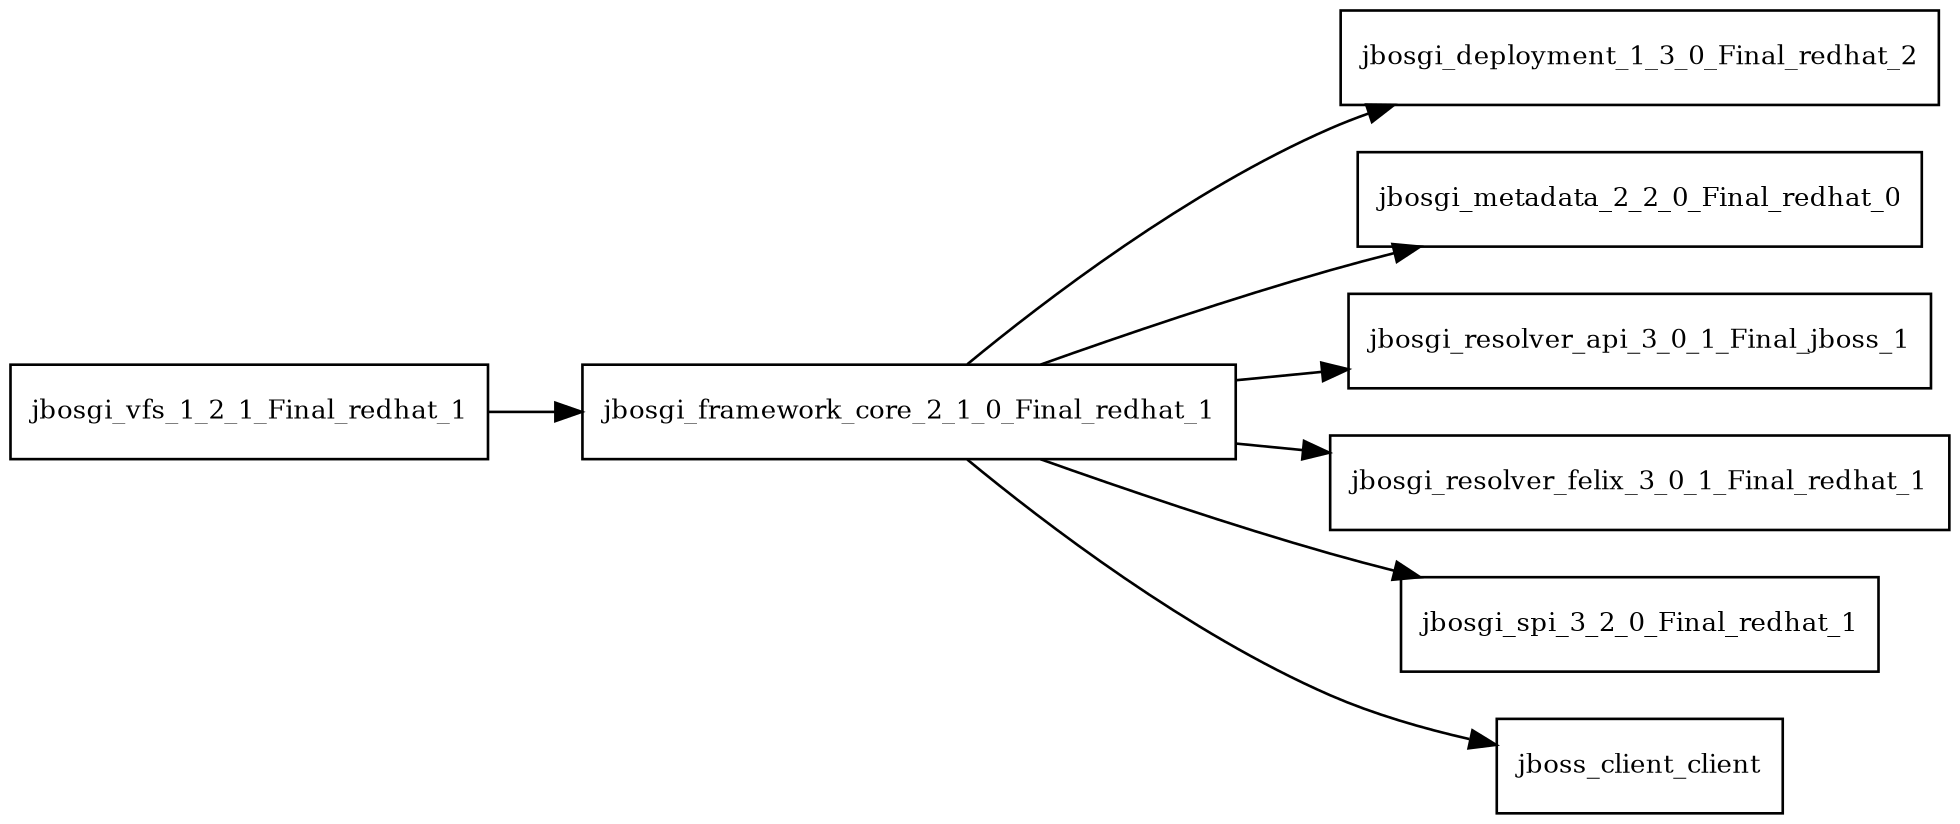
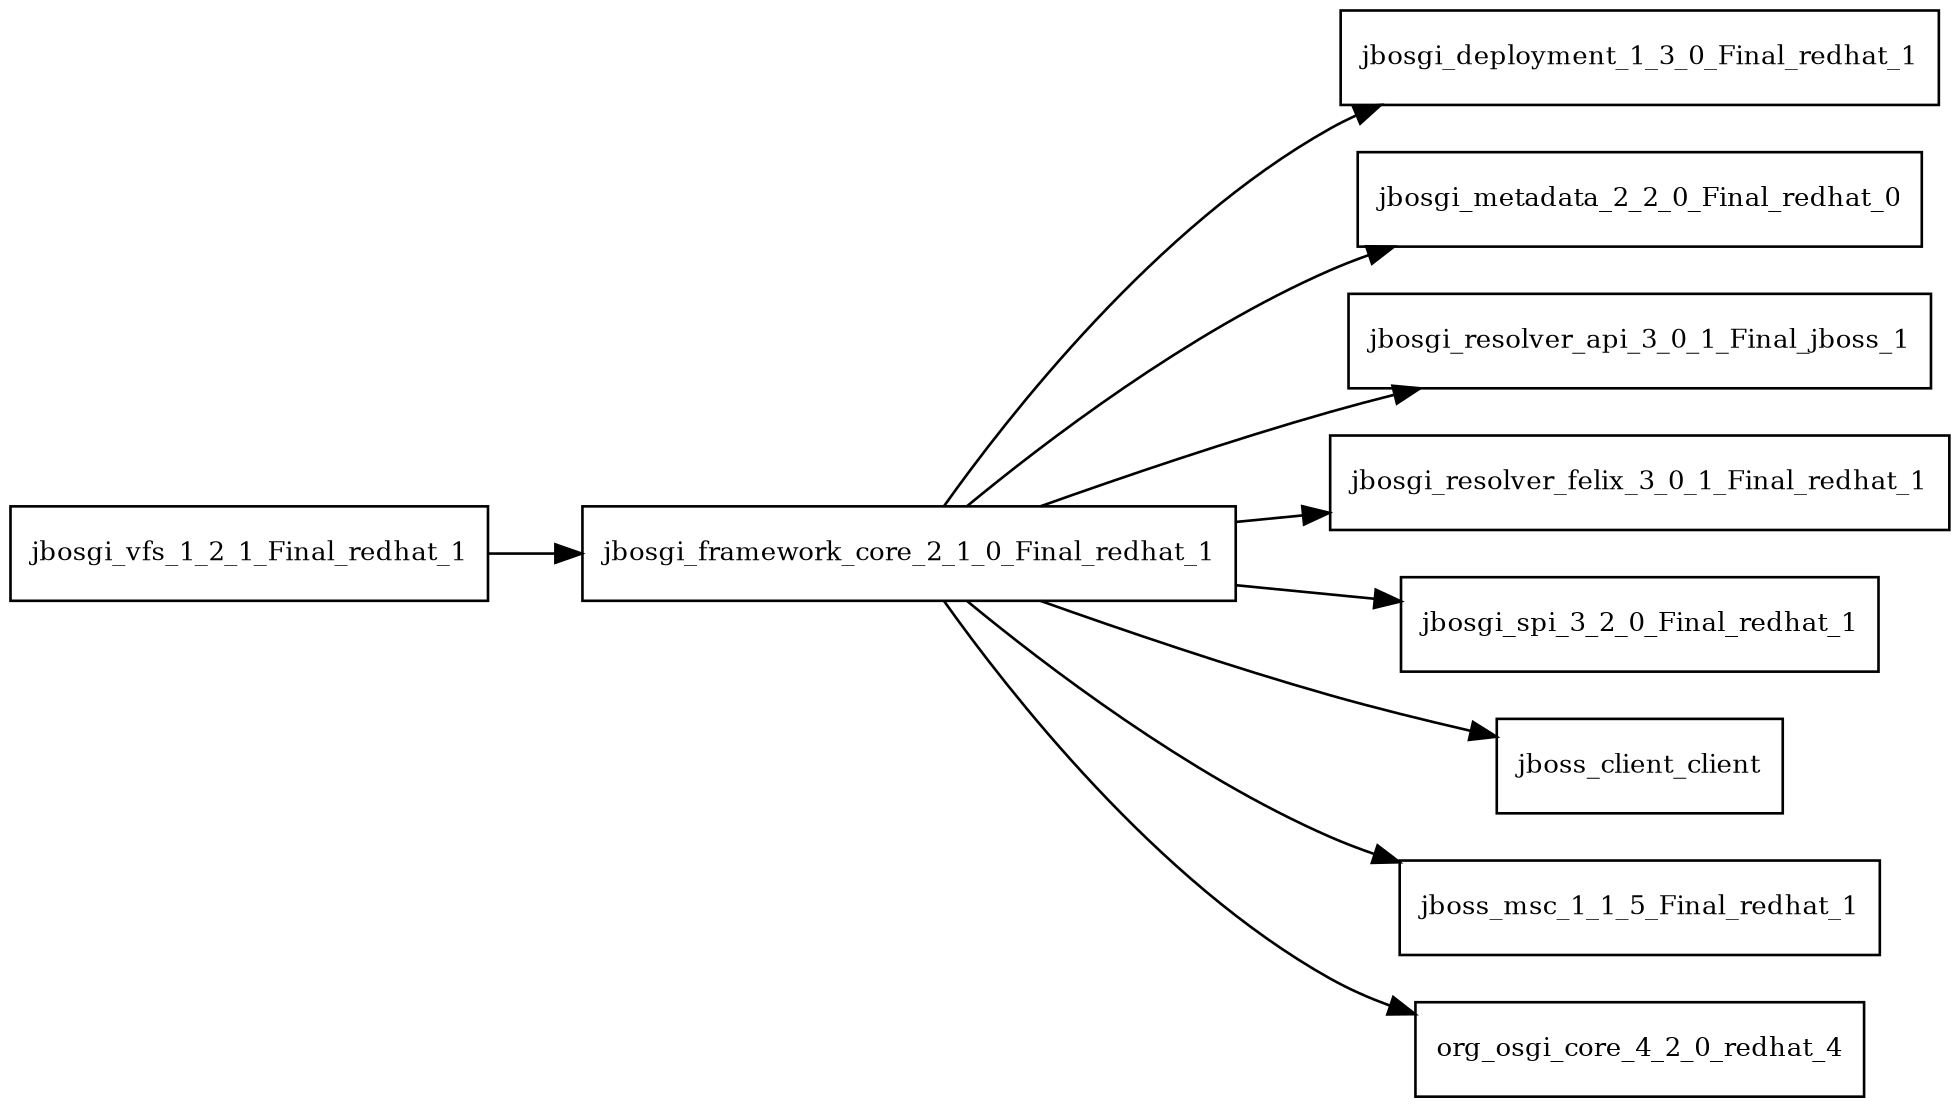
(1640, 58) -> (1640, 58)
none -> (1640, 908)
none -> (1640, 1049)
